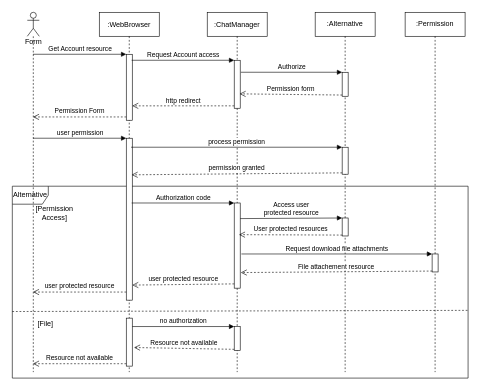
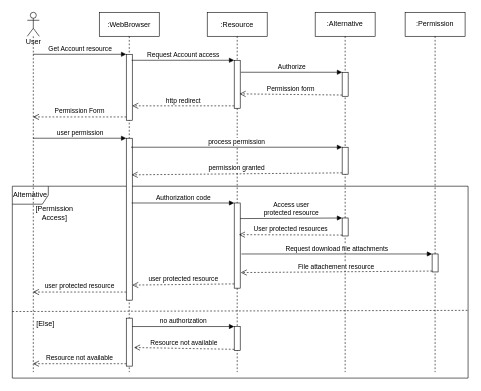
(237, 25) -> (237, 25)
(34, 42) -> (34, 42)
(46, 324) -> (46, 324)
